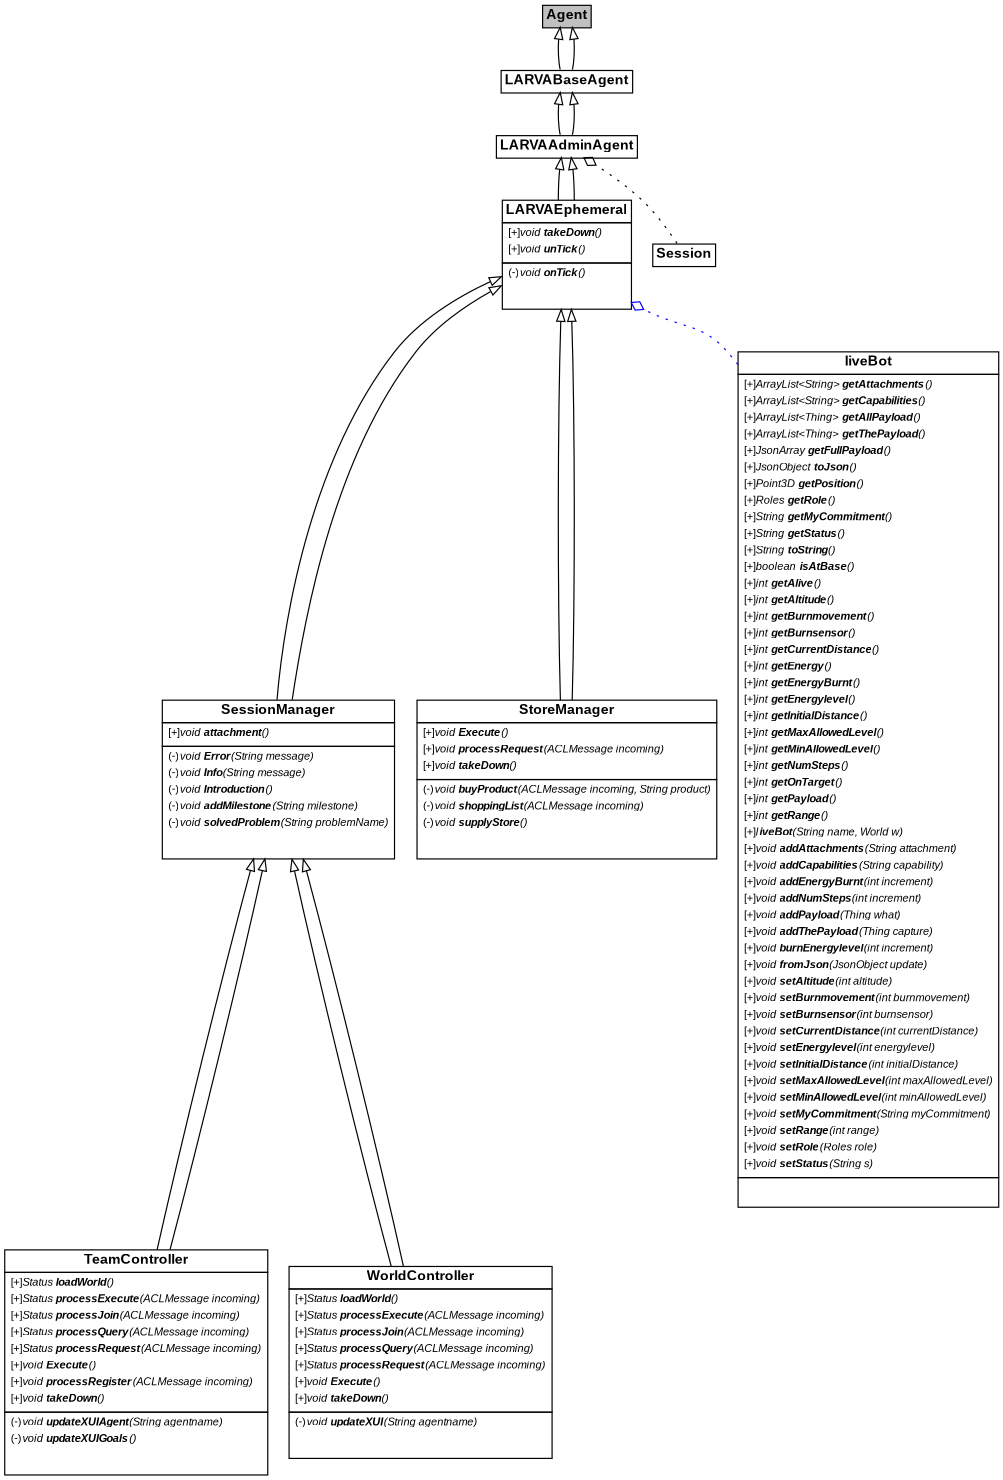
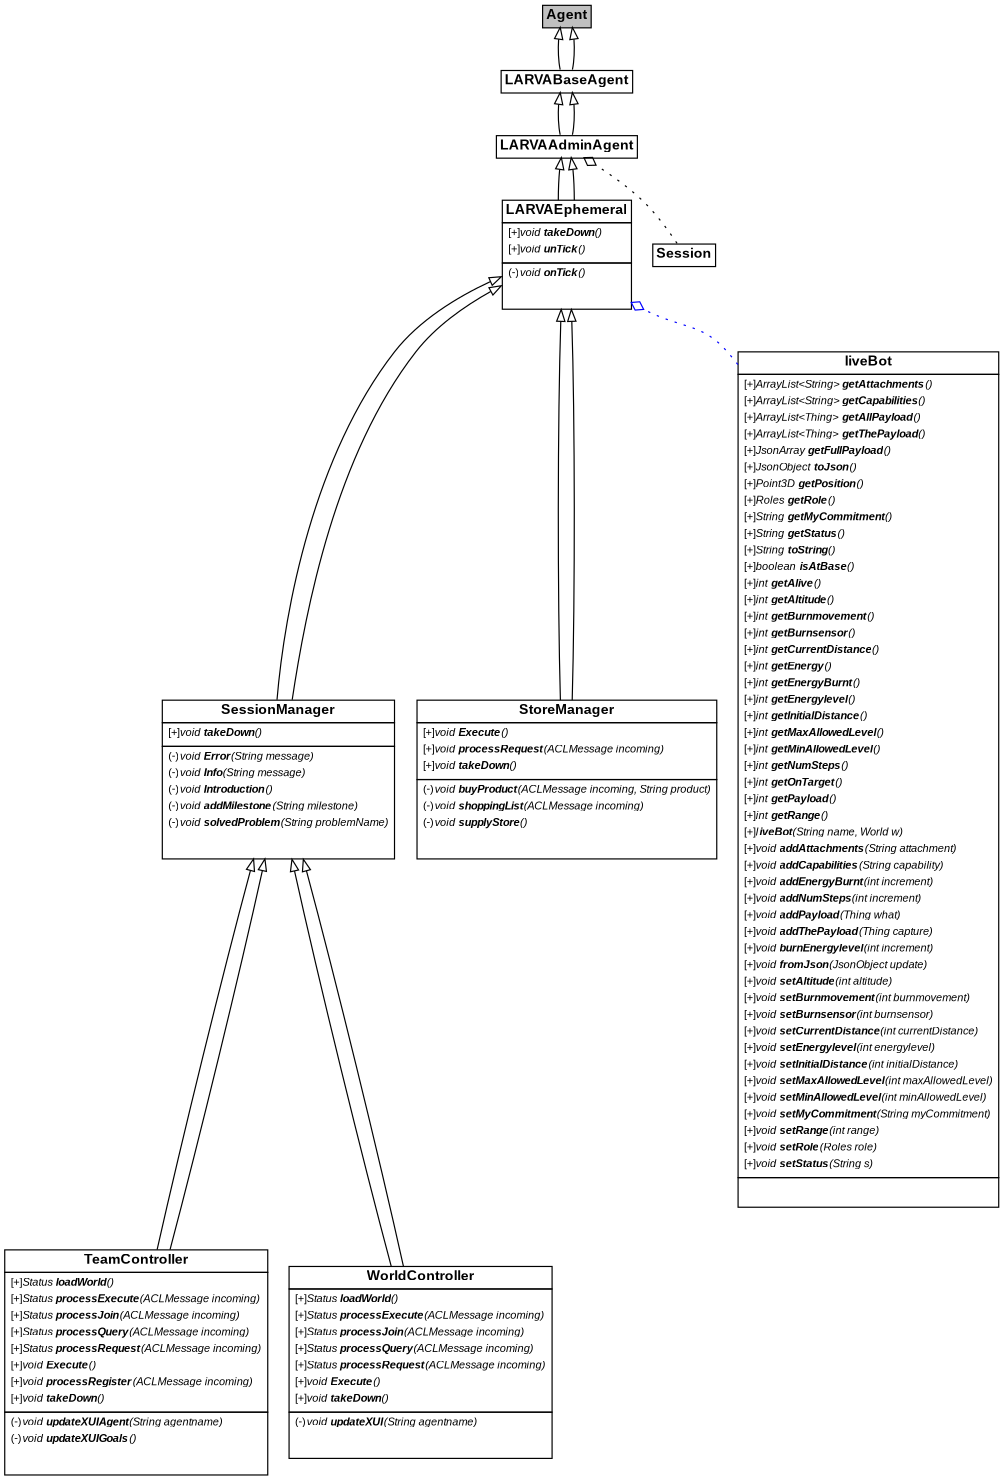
(233, 733) -> (229, 733)
